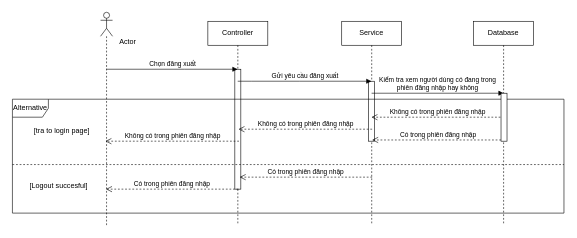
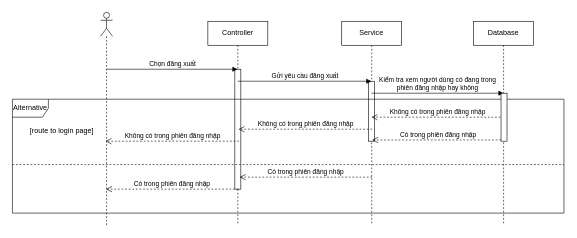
(128, 42) -> none
(62, 131) -> (62, 131)
(59, 186) -> none
